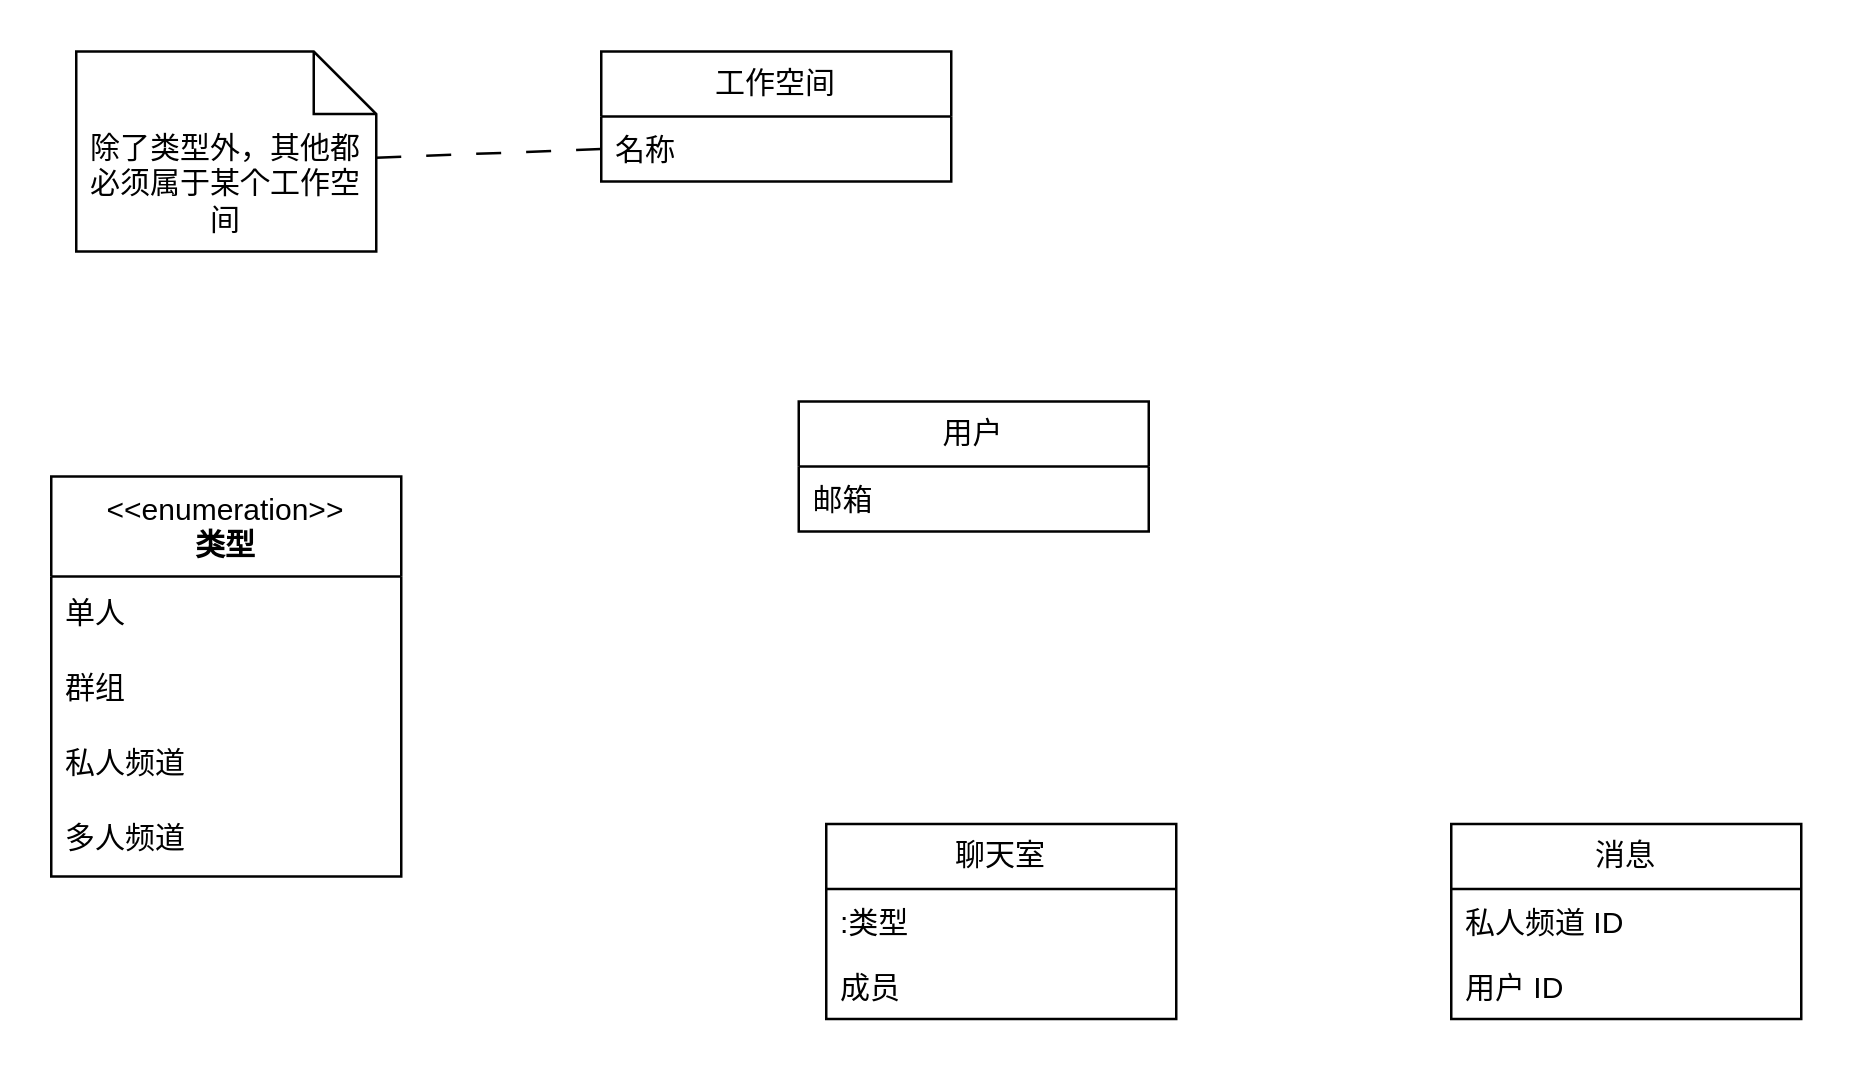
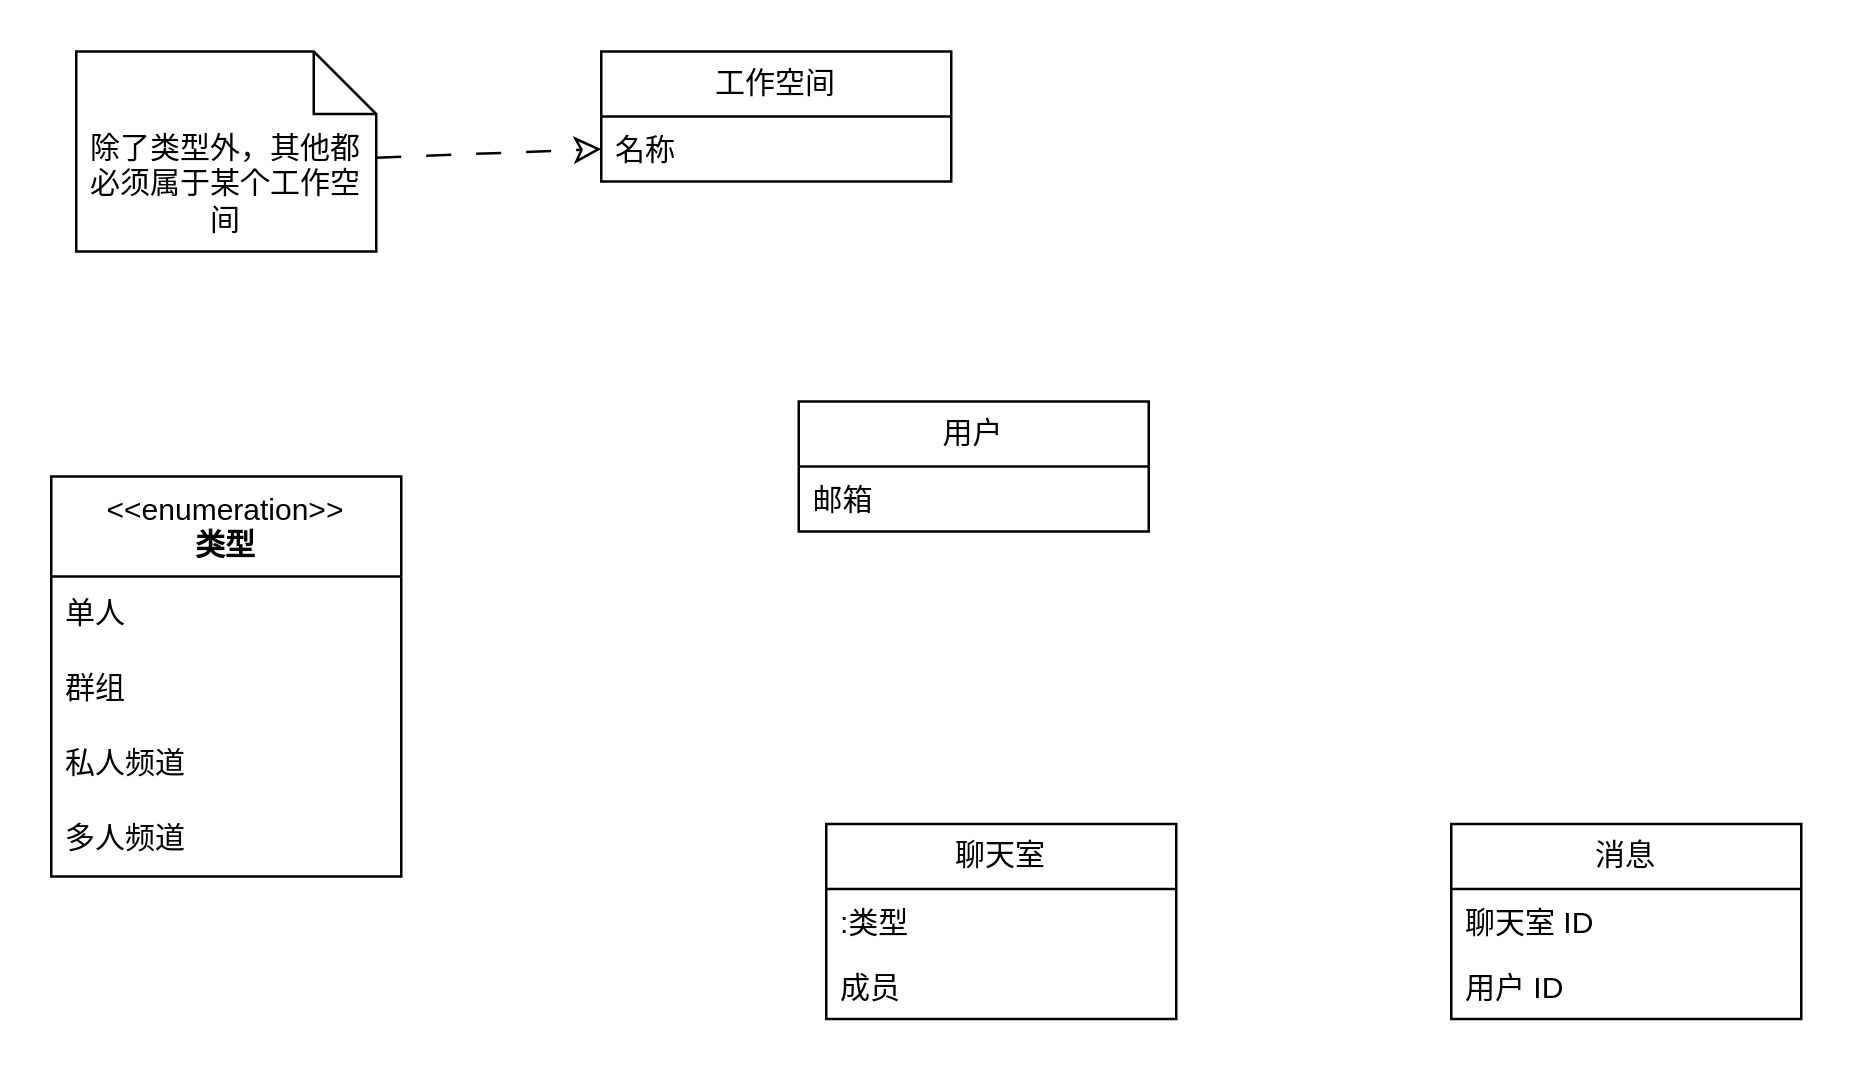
(588, 149) -> (579, 150)
(1548, 924) -> (1533, 924)
